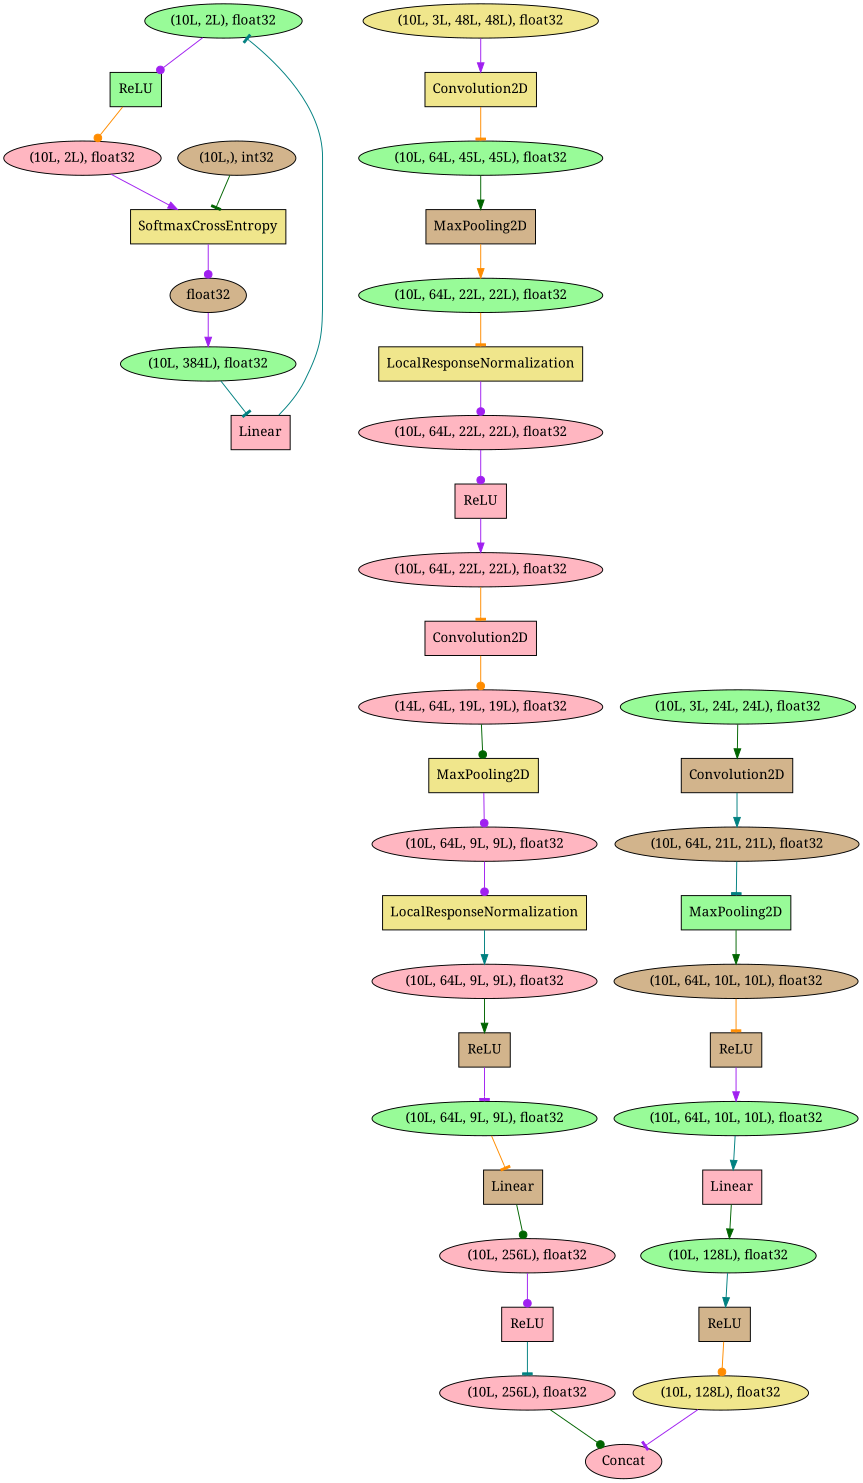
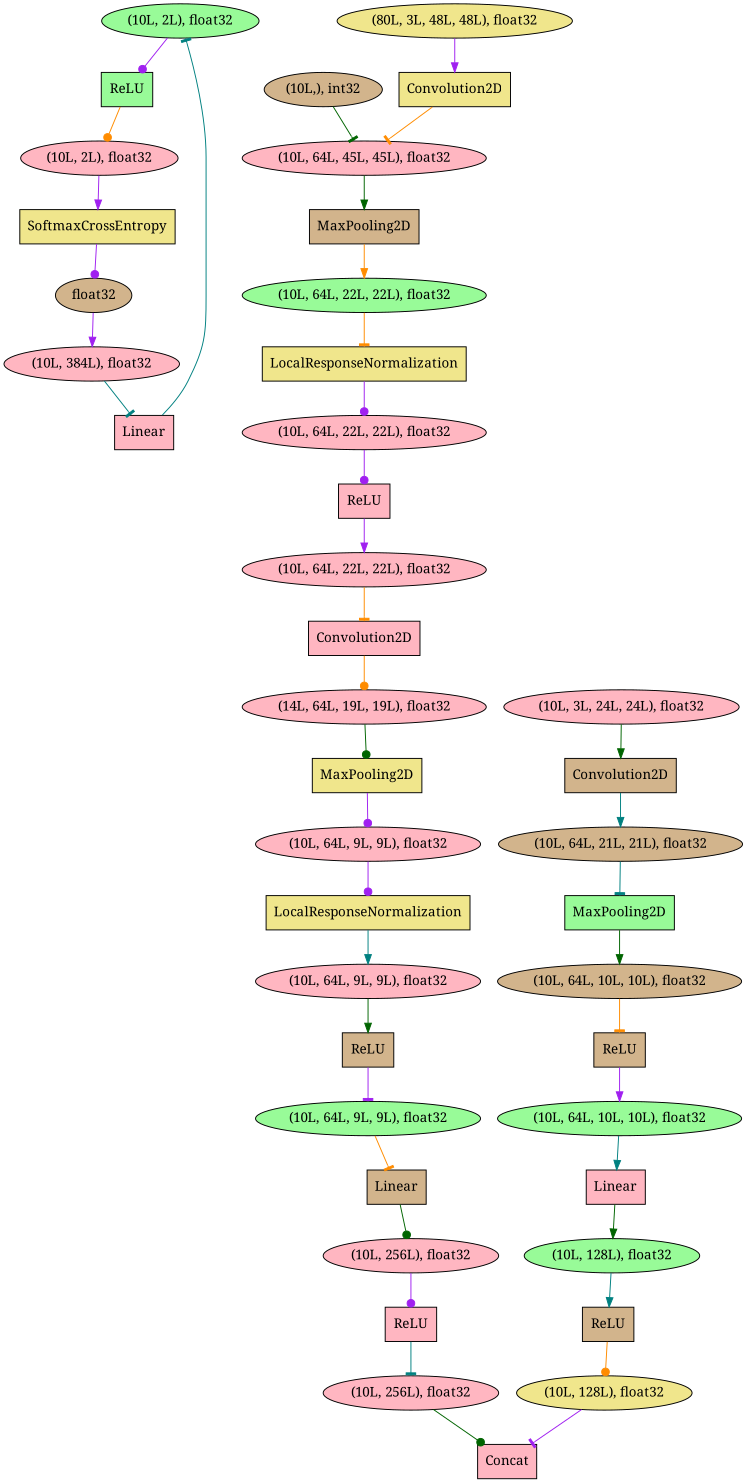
(481, 21) -> (455, 21)
(481, 158) -> (364, 158)
(224, 190) -> (342, 122)
(208, 364) -> (92, 364)
(738, 707) -> (621, 707)
(624, 1462) -> (507, 1462)
